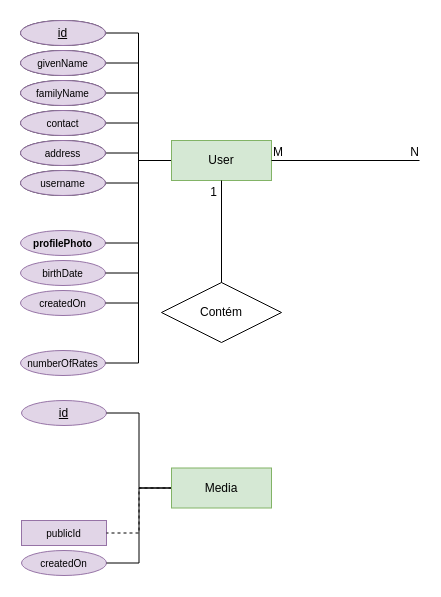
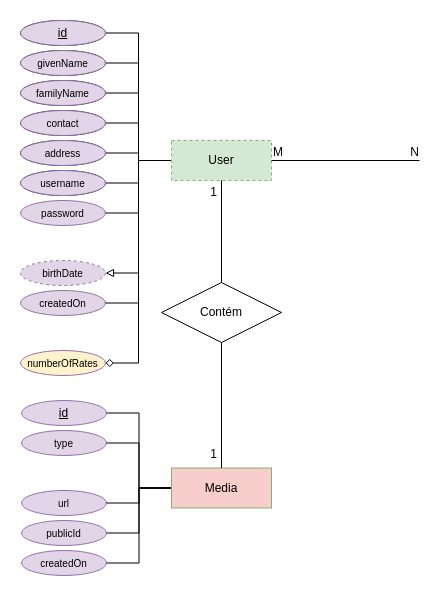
(222, 161) -> (222, 161)
none -> (63, 213)
none -> (122, 213)
(63, 243) -> none
(122, 243) -> none
(63, 273) -> (63, 273)
(111, 273) -> (115, 273)
(63, 363) -> (63, 363)
(110, 363) -> (113, 363)
none -> (222, 405)
none -> (64, 443)
none -> (122, 443)
(222, 488) -> (222, 488)
none -> (64, 503)
none -> (122, 503)
(64, 533) -> (64, 533)
(122, 533) -> (122, 533)
